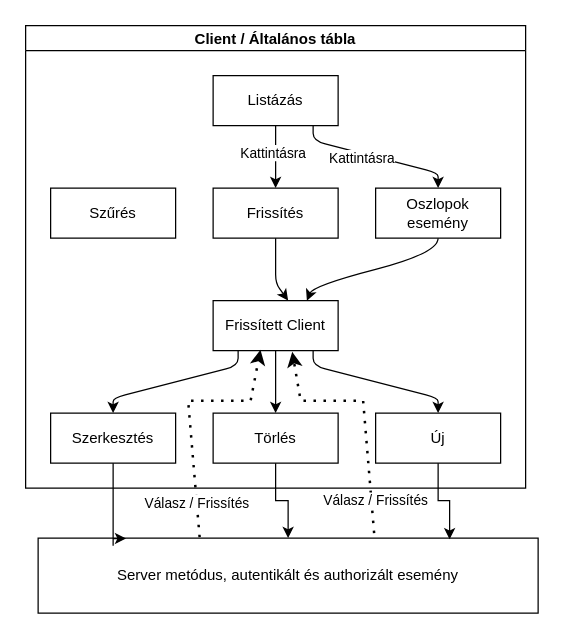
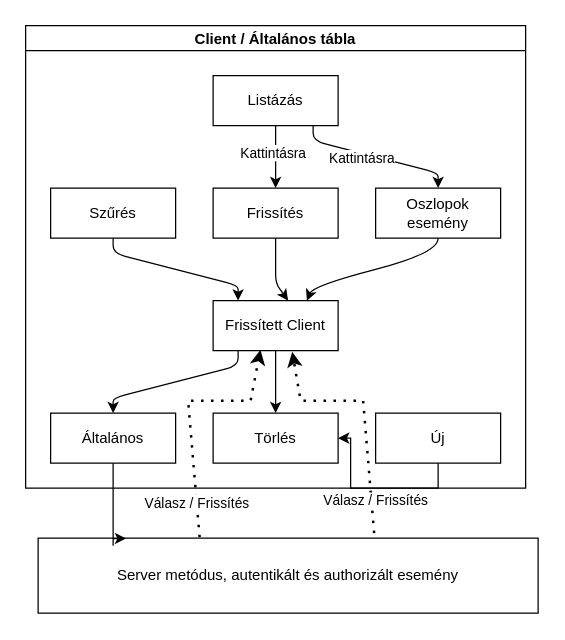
none -> (173, 269)
(373, 381) -> none
(113, 438) -> (113, 438)
(278, 501) -> none
(450, 506) -> (351, 460)
